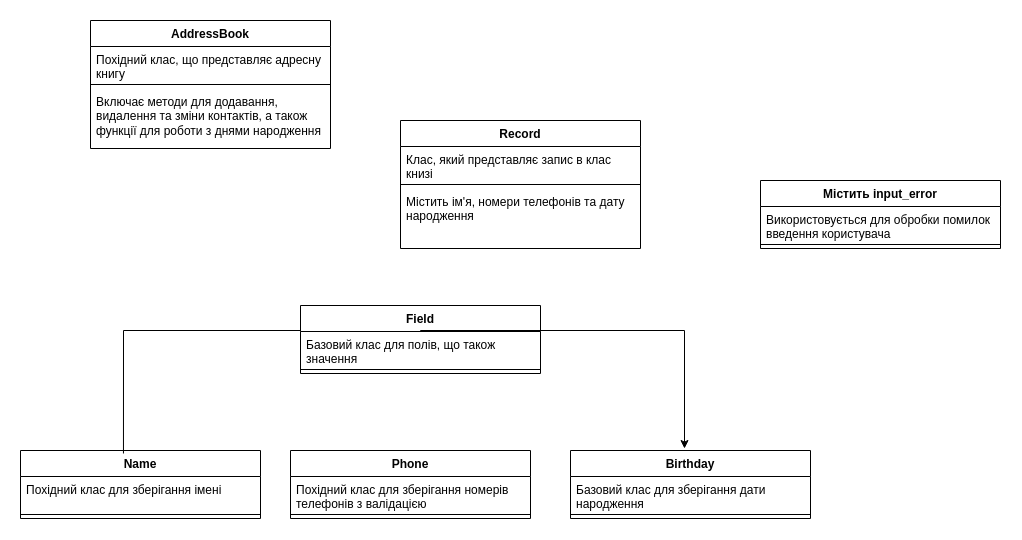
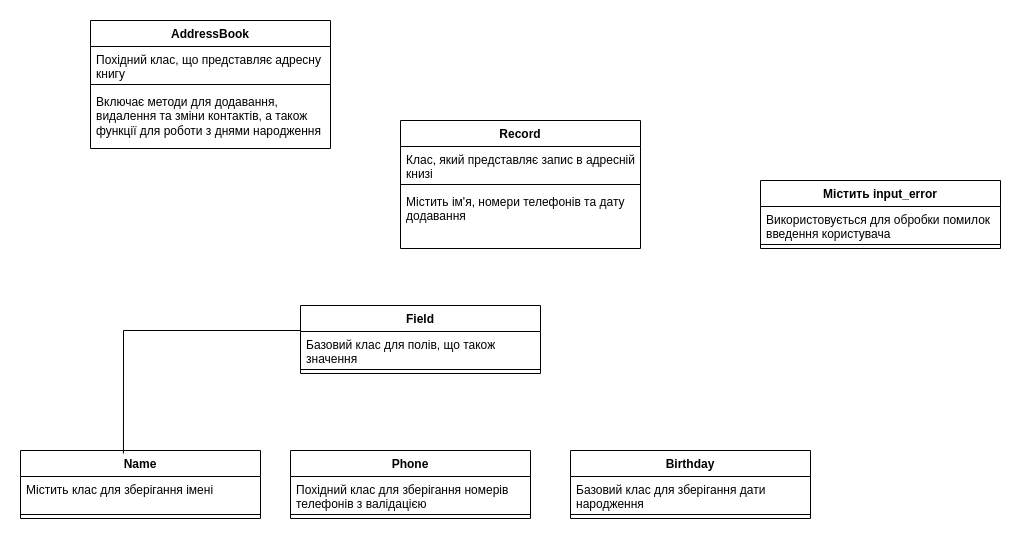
(522, 168) -> (522, 168)
(522, 210) -> (522, 210)
(608, 331) -> none
(135, 491) -> (131, 491)
